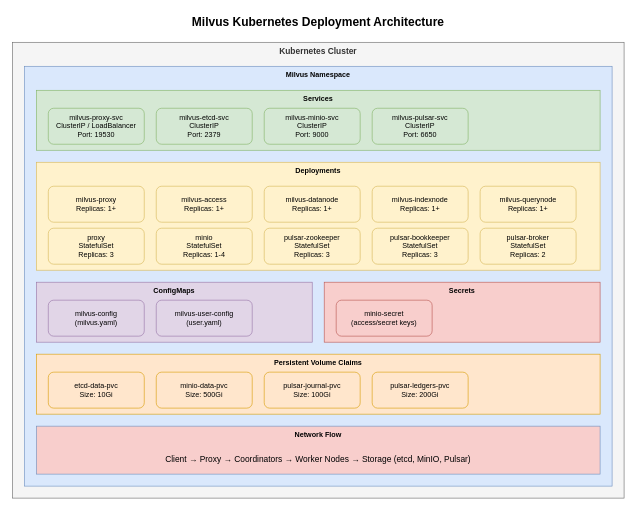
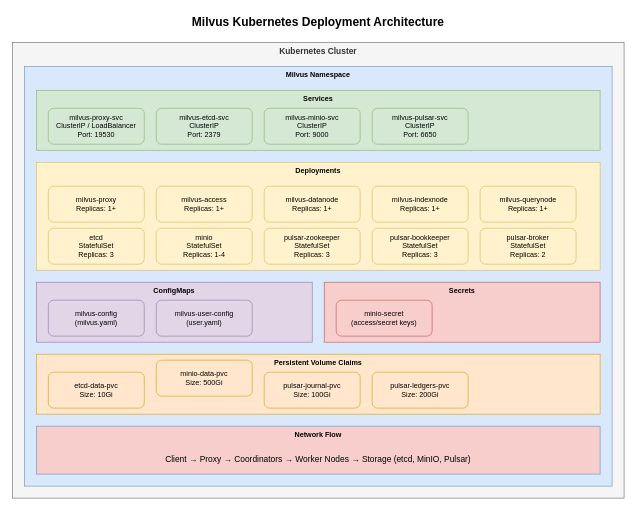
(96, 246) -> (96, 246)
(204, 390) -> (204, 378)
